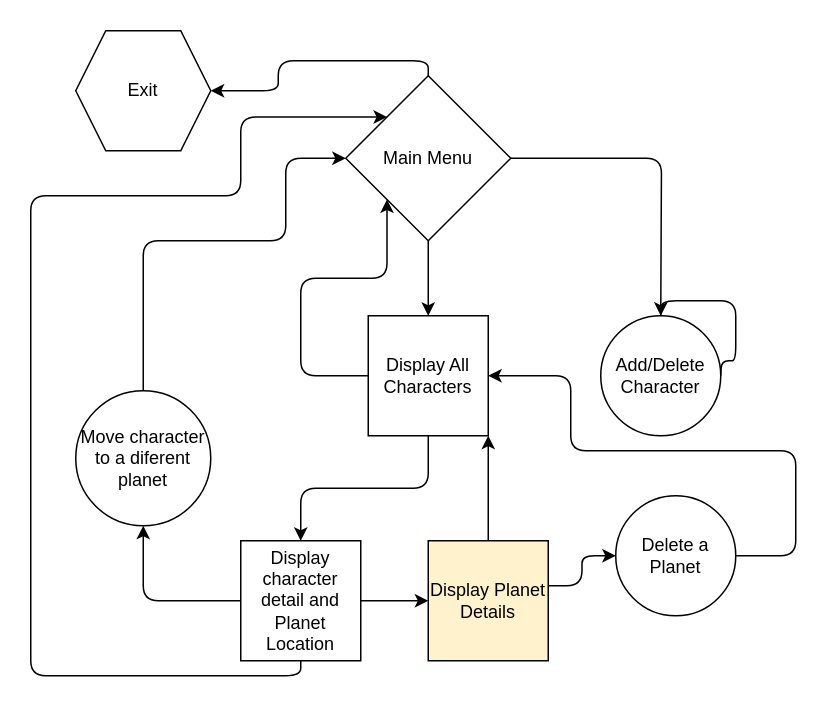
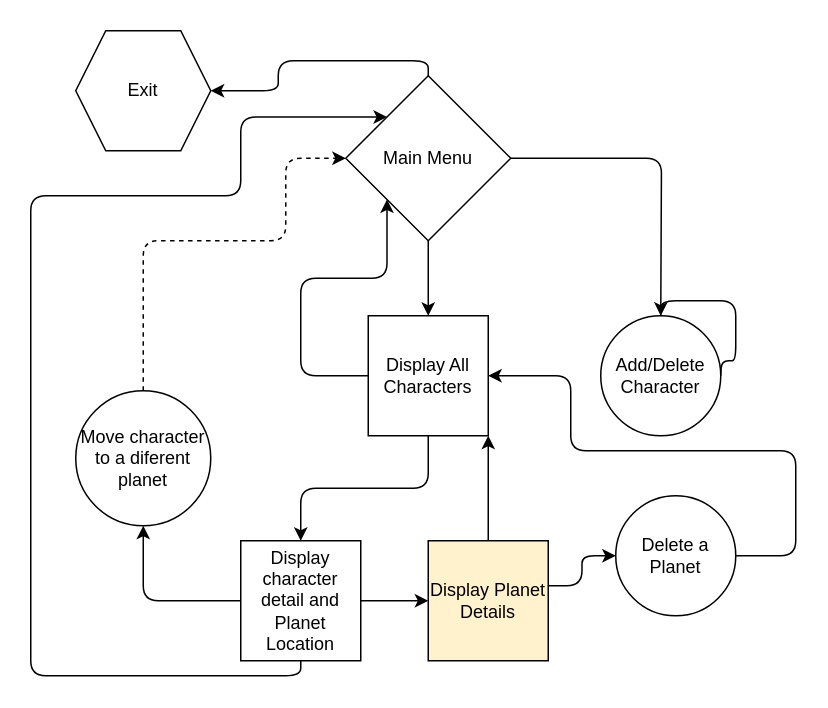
(201, 241) -> (201, 241)
